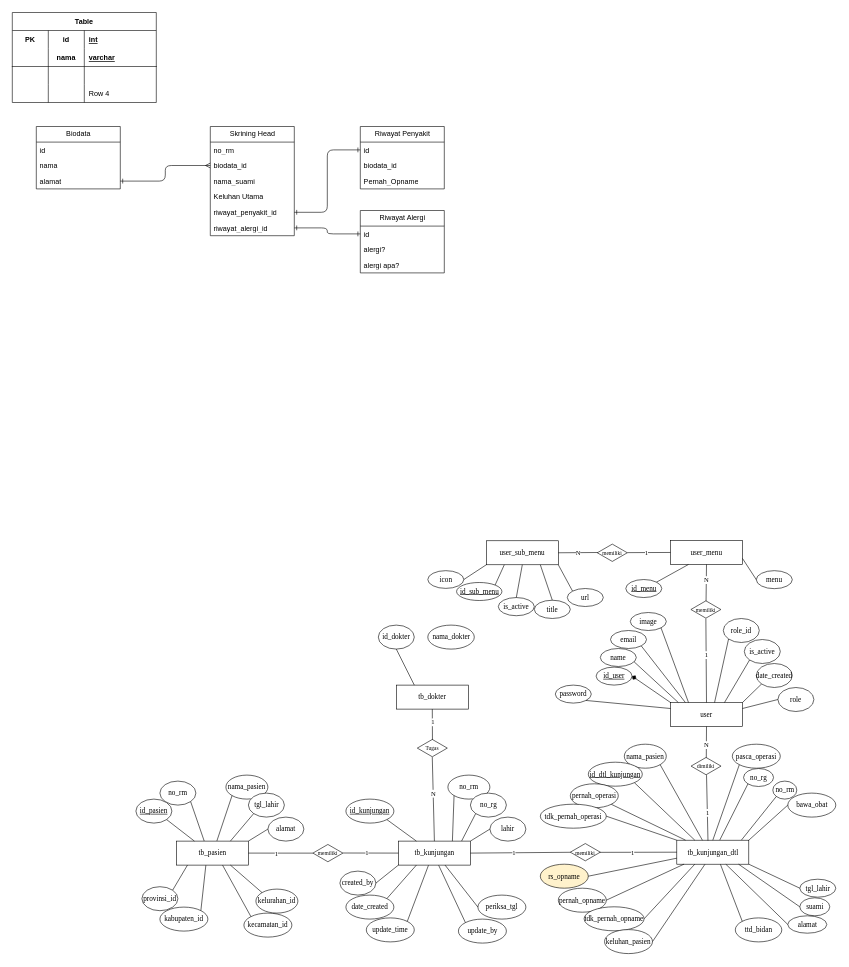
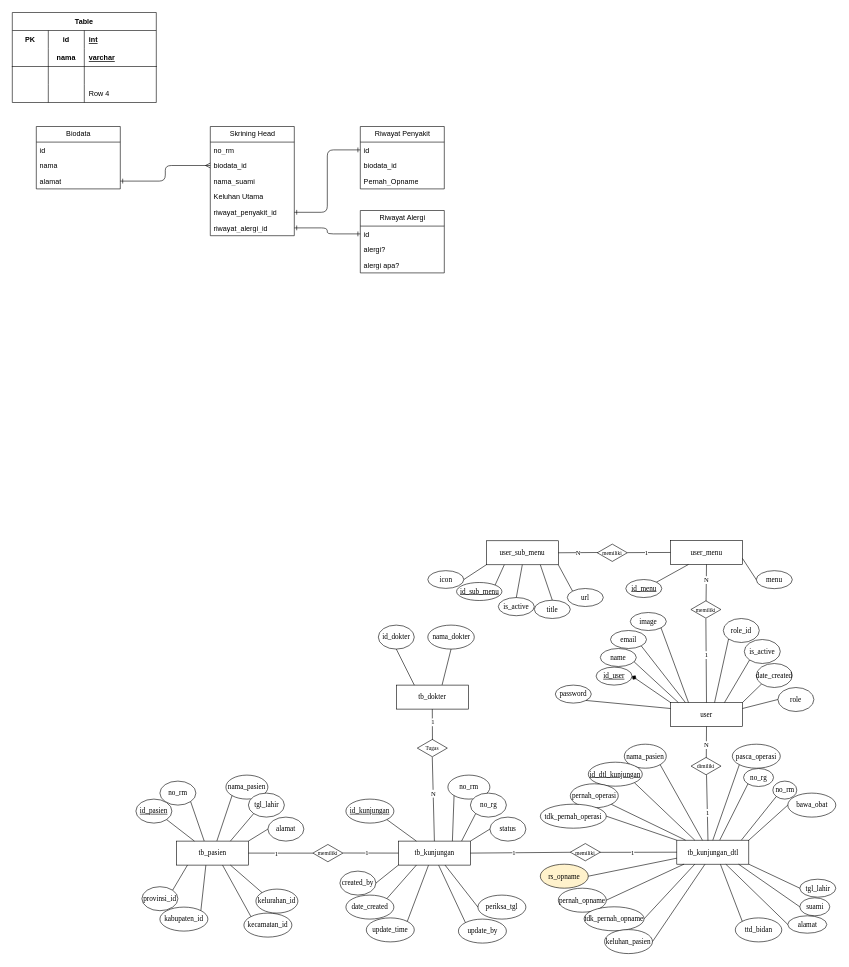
none -> (447, 667)
(508, 829) -> (508, 829)
